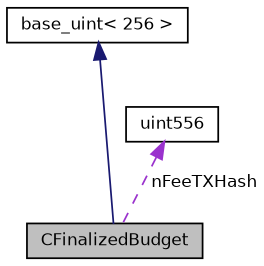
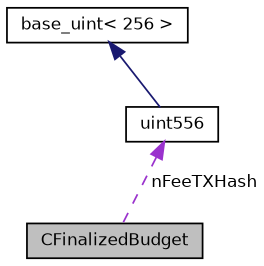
(107, 142) -> (140, 82)
